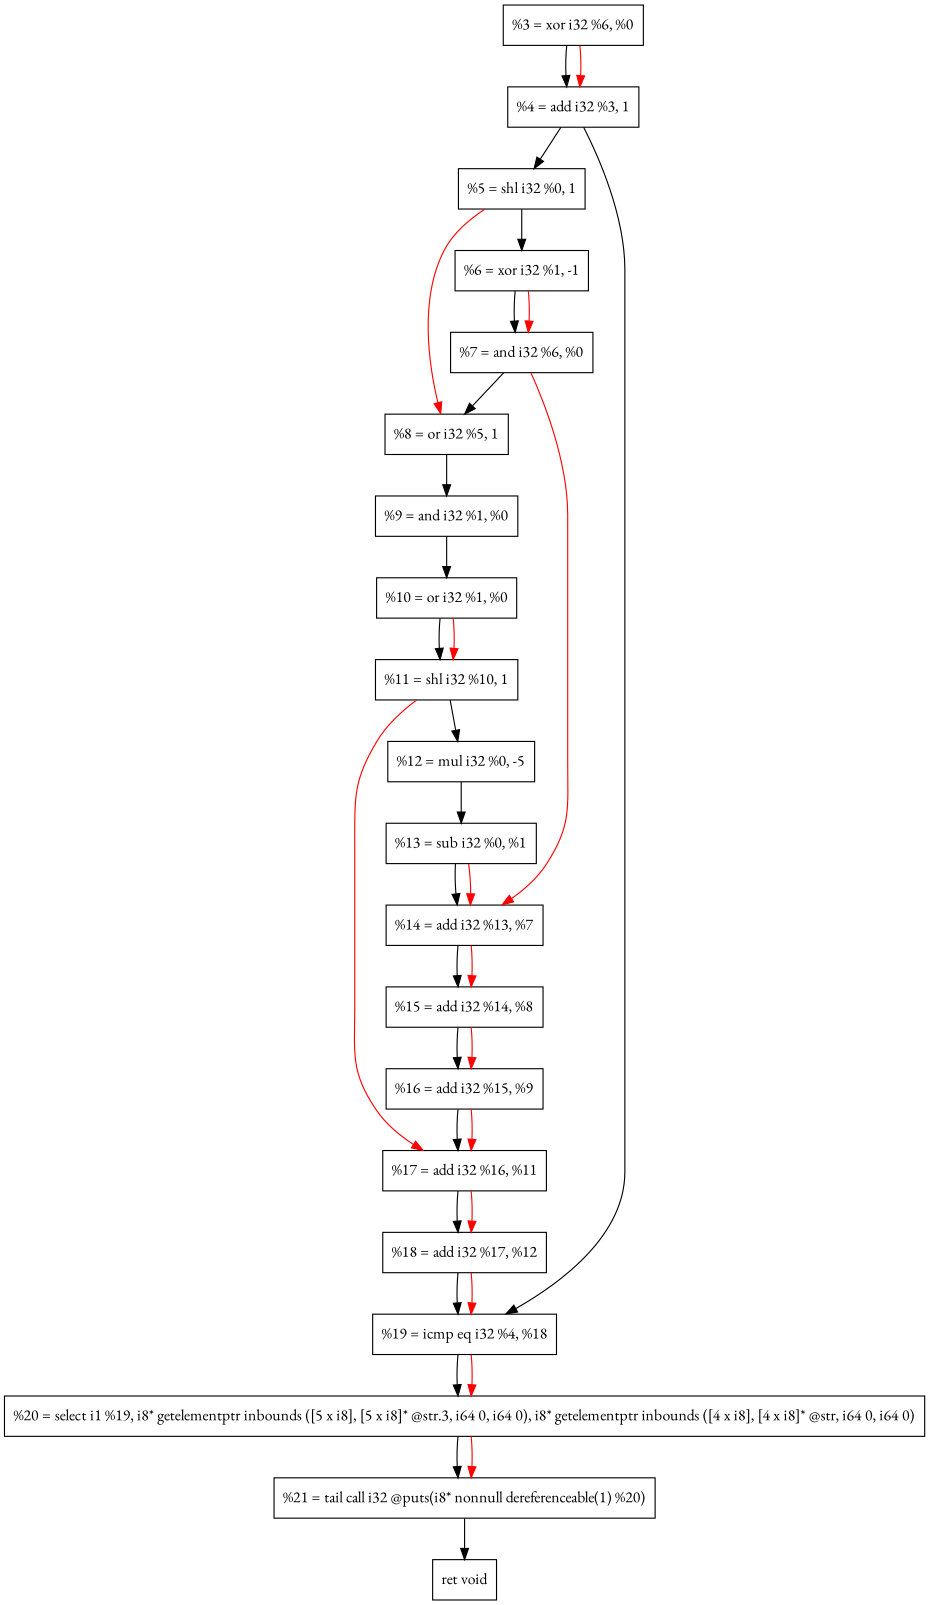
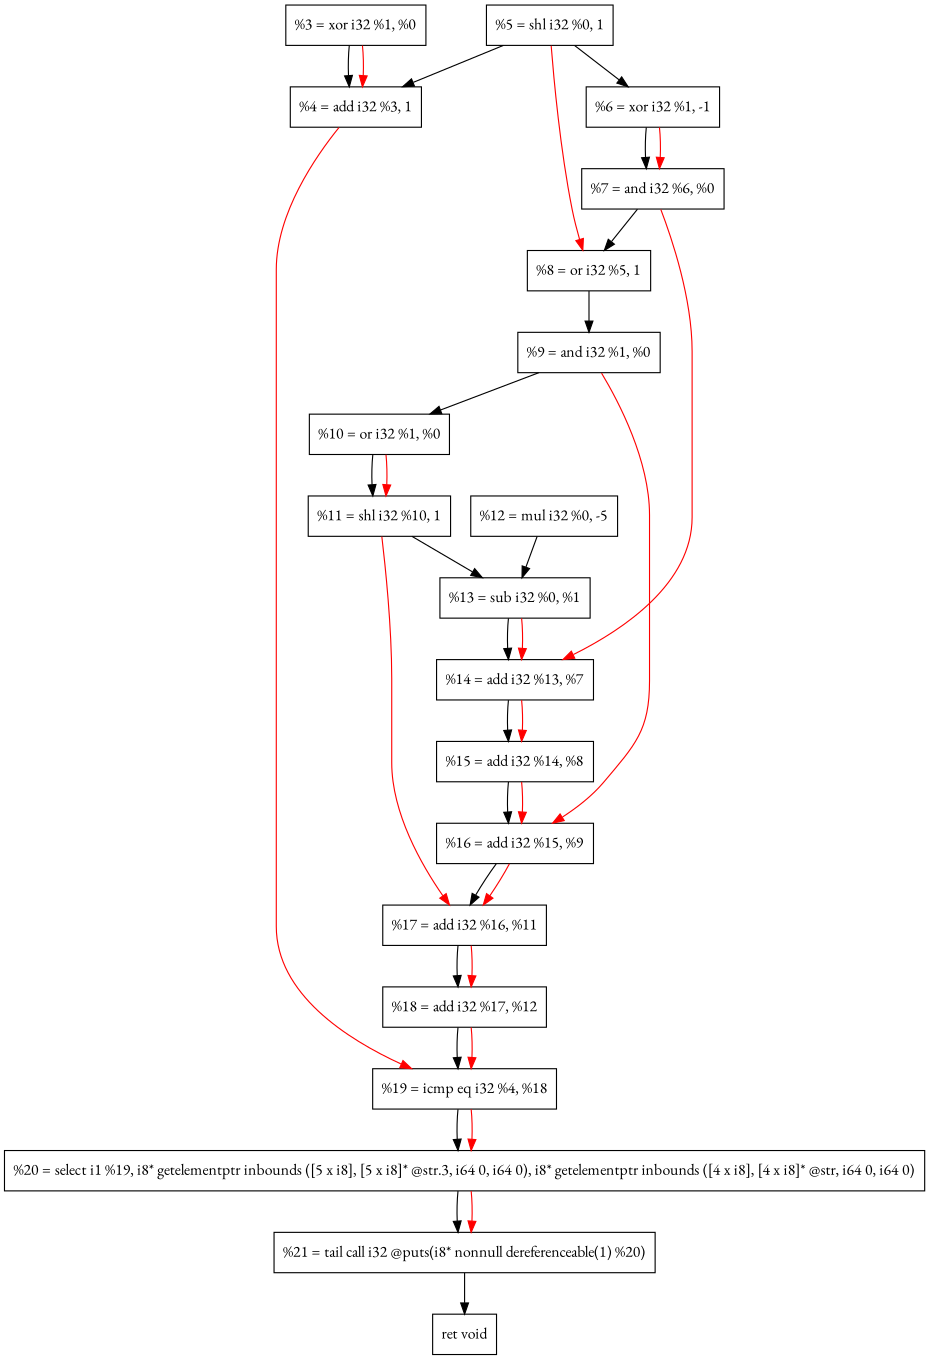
(573, 25) -> (356, 25)
(551, 143) -> (458, 64)
none -> (650, 619)
(453, 715) -> (442, 554)
(625, 737) -> (276, 617)
